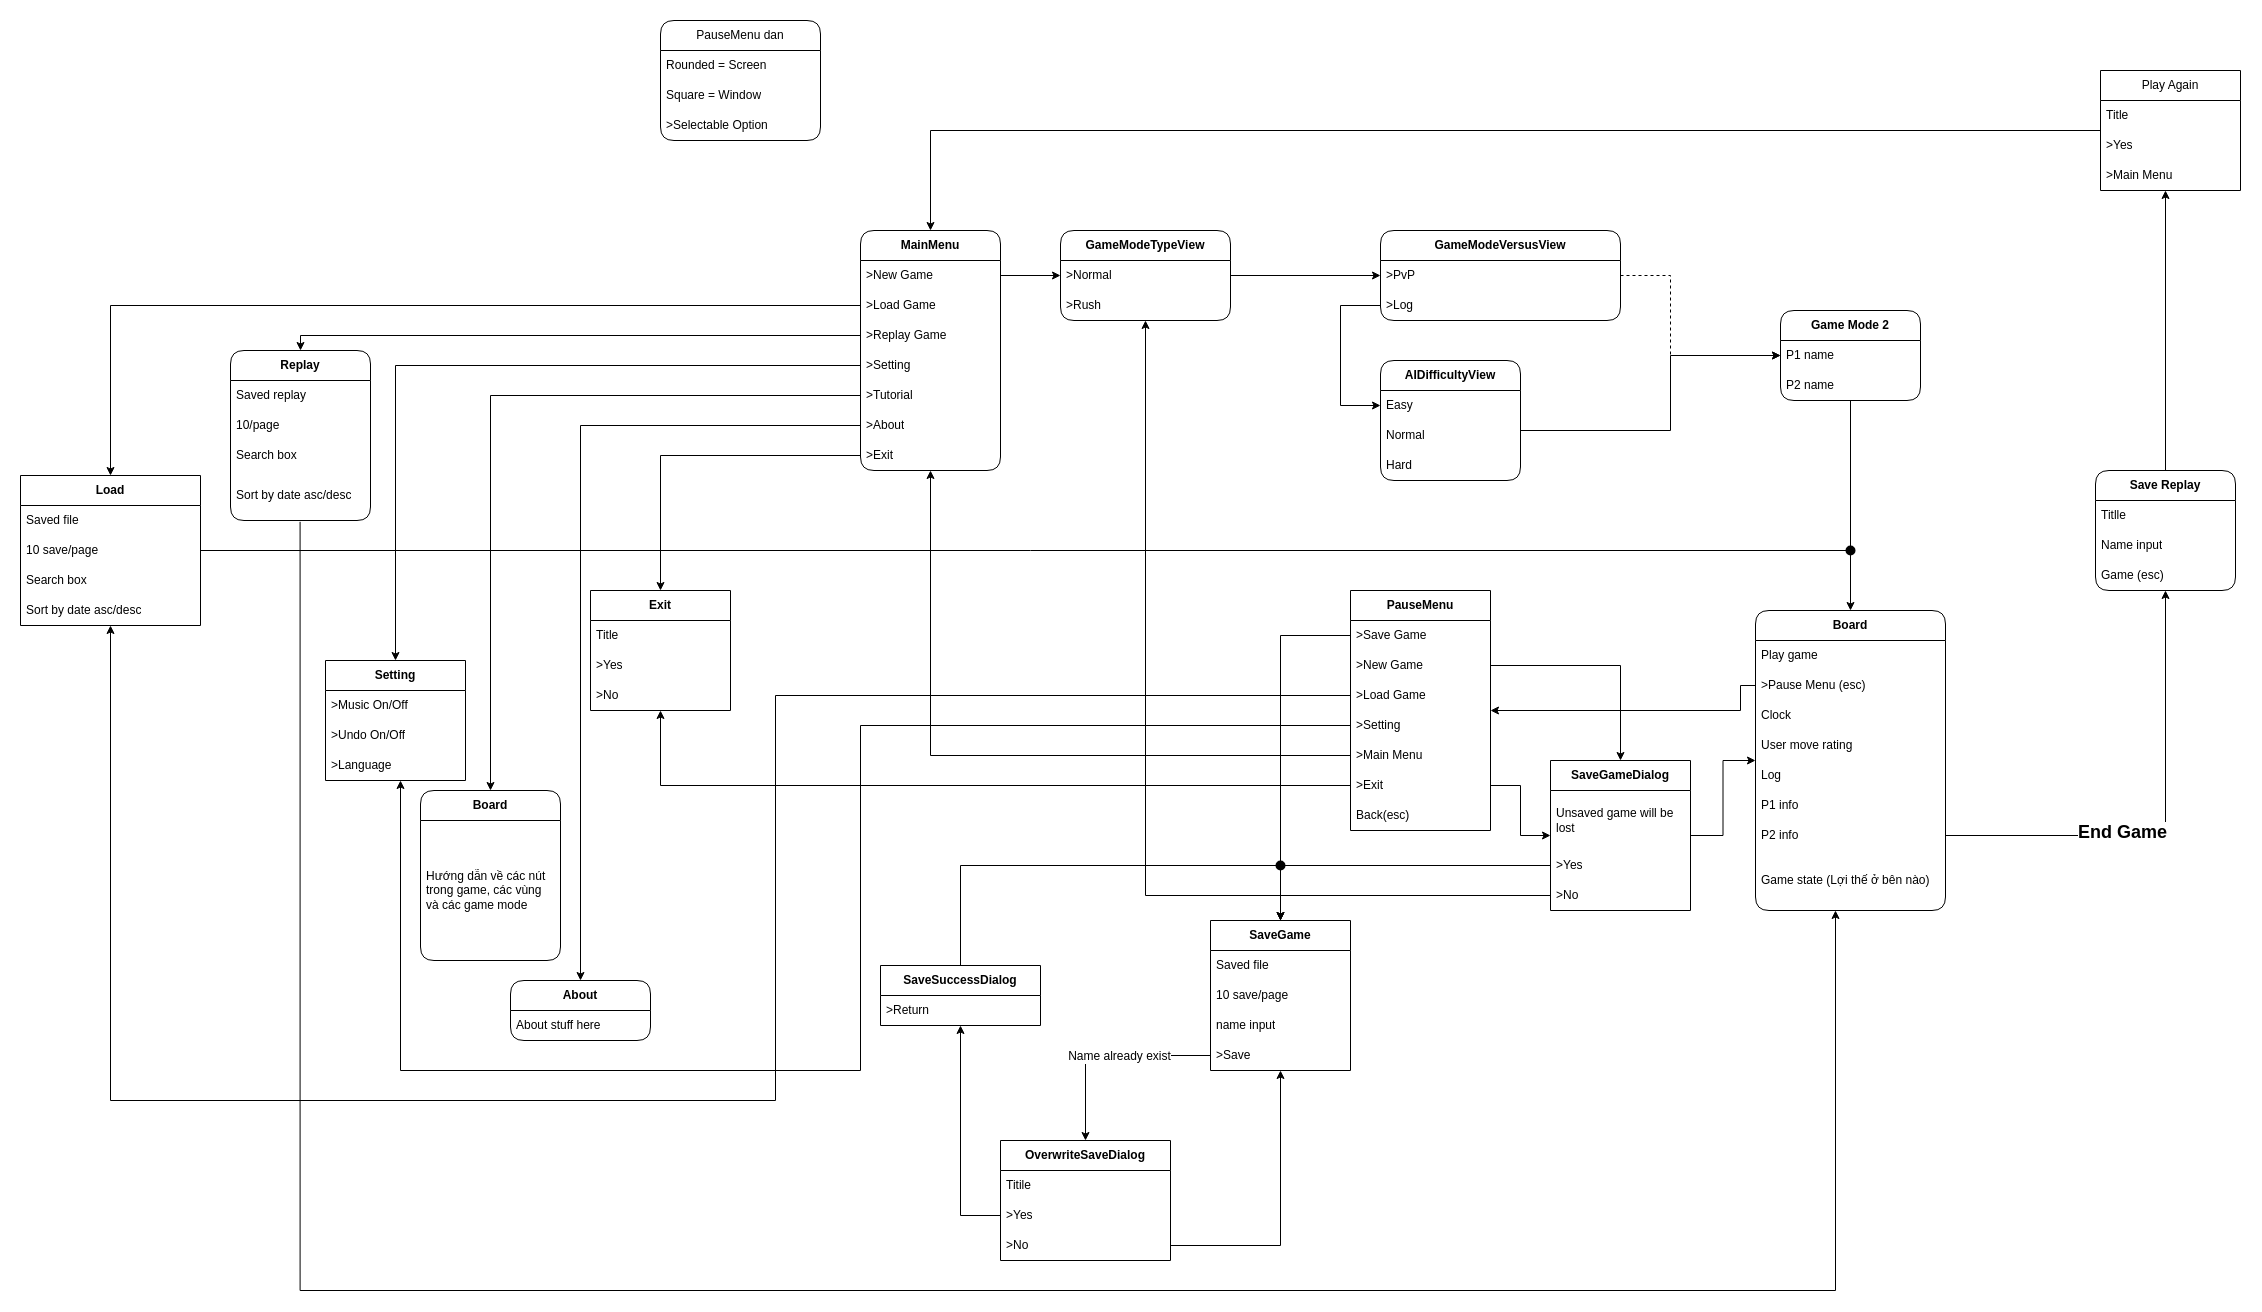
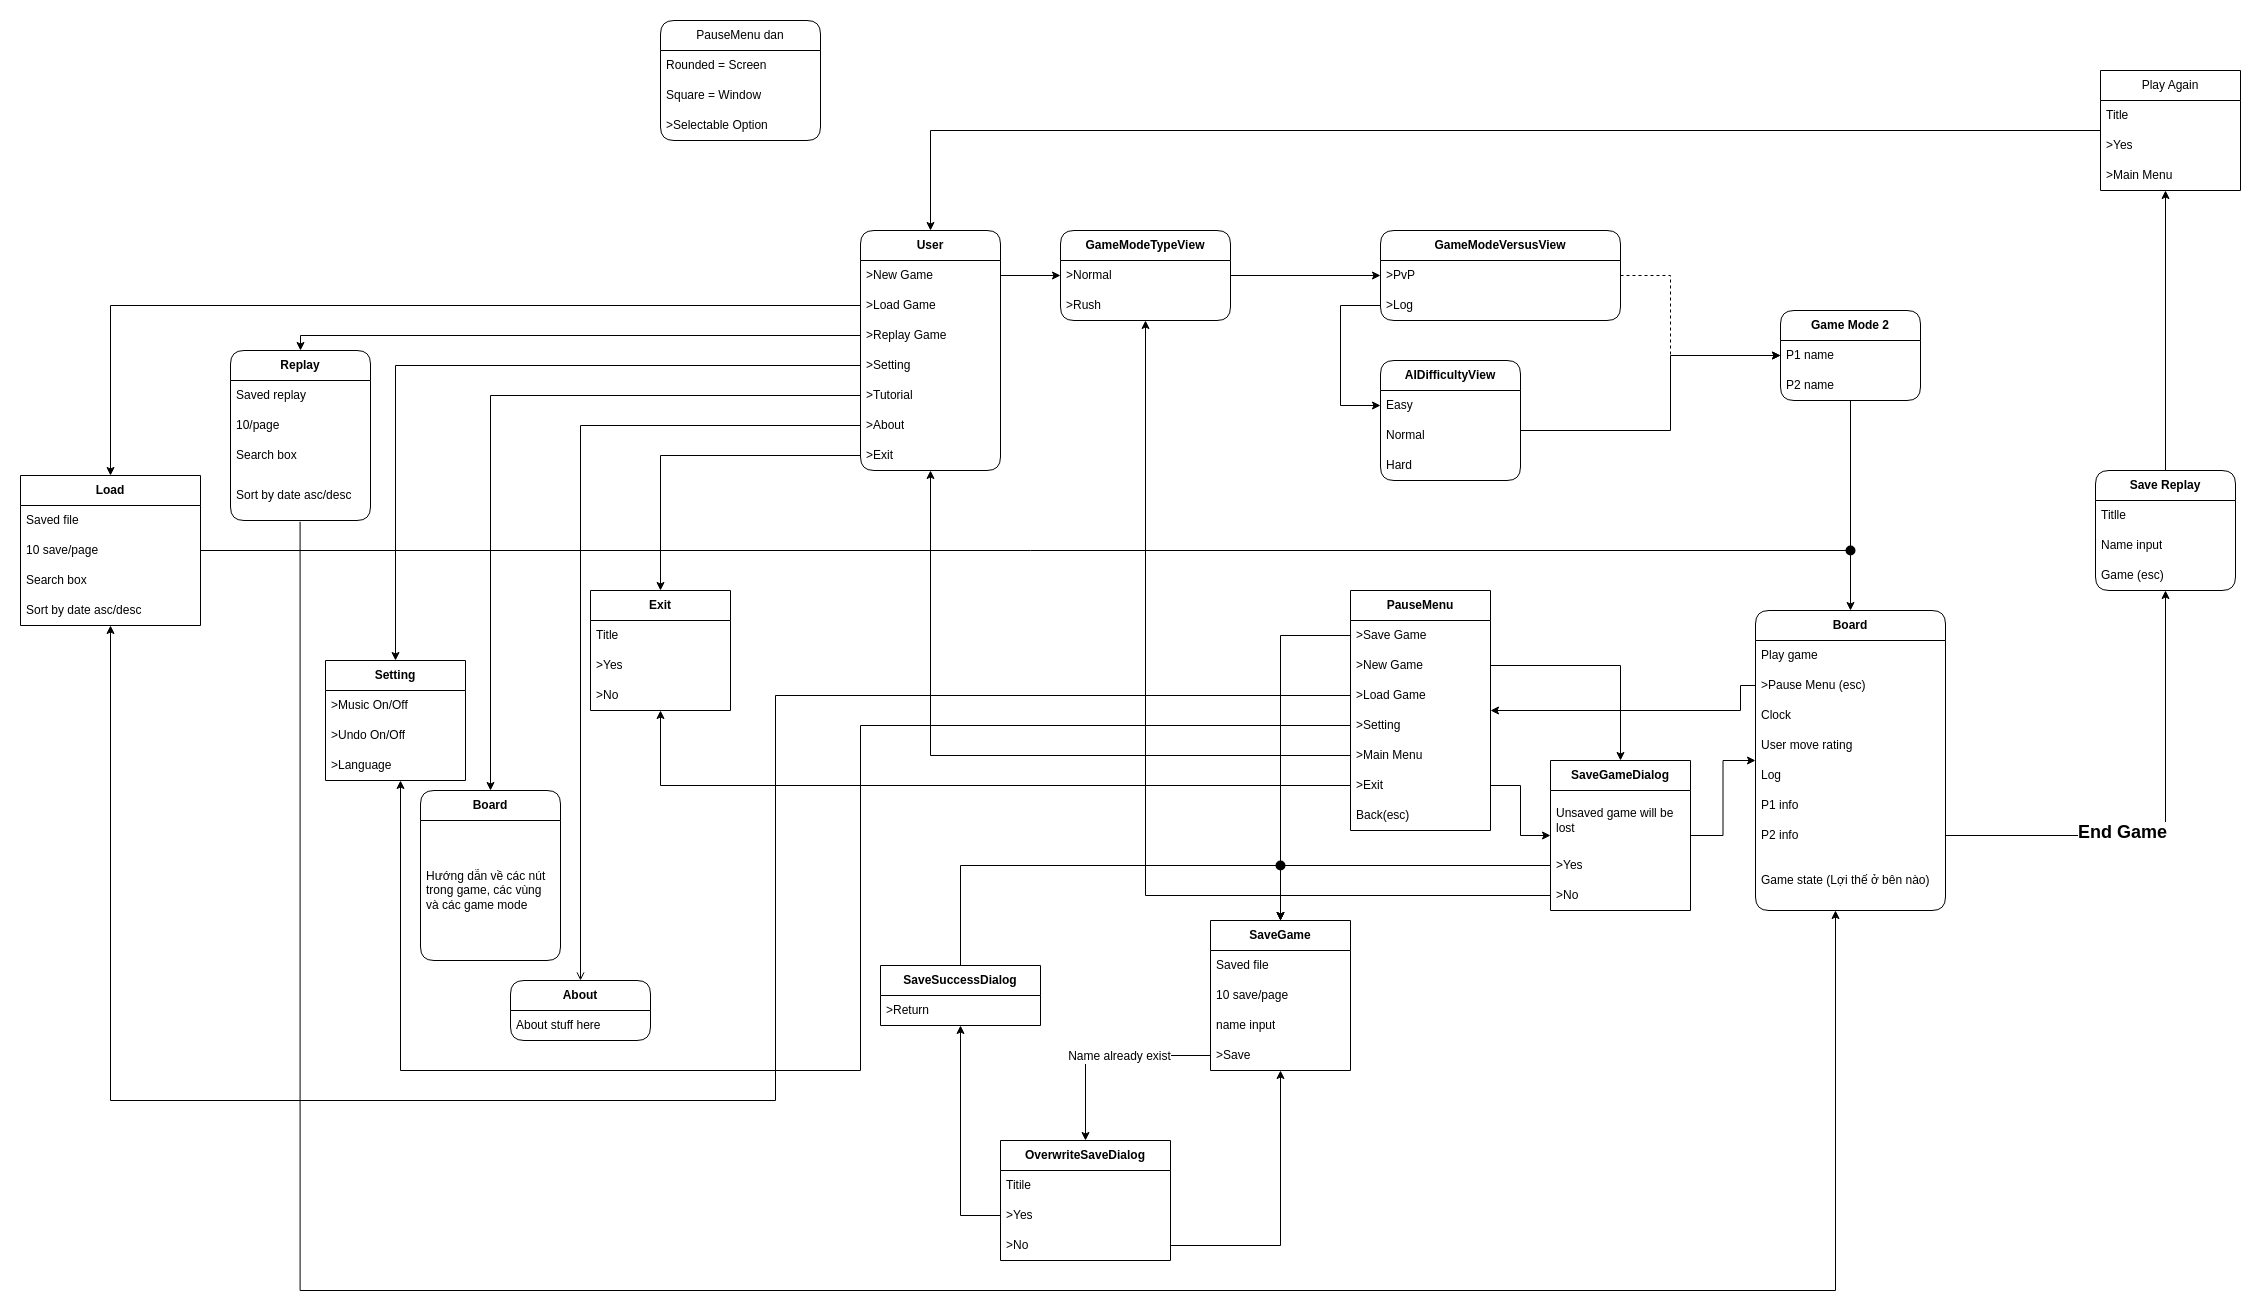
(931, 246) -> (931, 246)
(581, 972) -> (581, 974)
